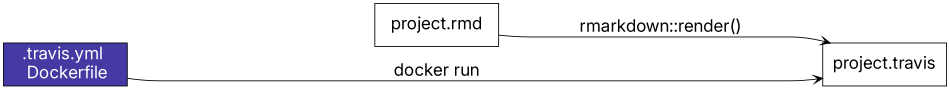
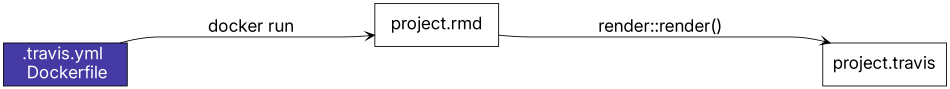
(661, 28) -> (661, 28)
(471, 81) -> (243, 37)
